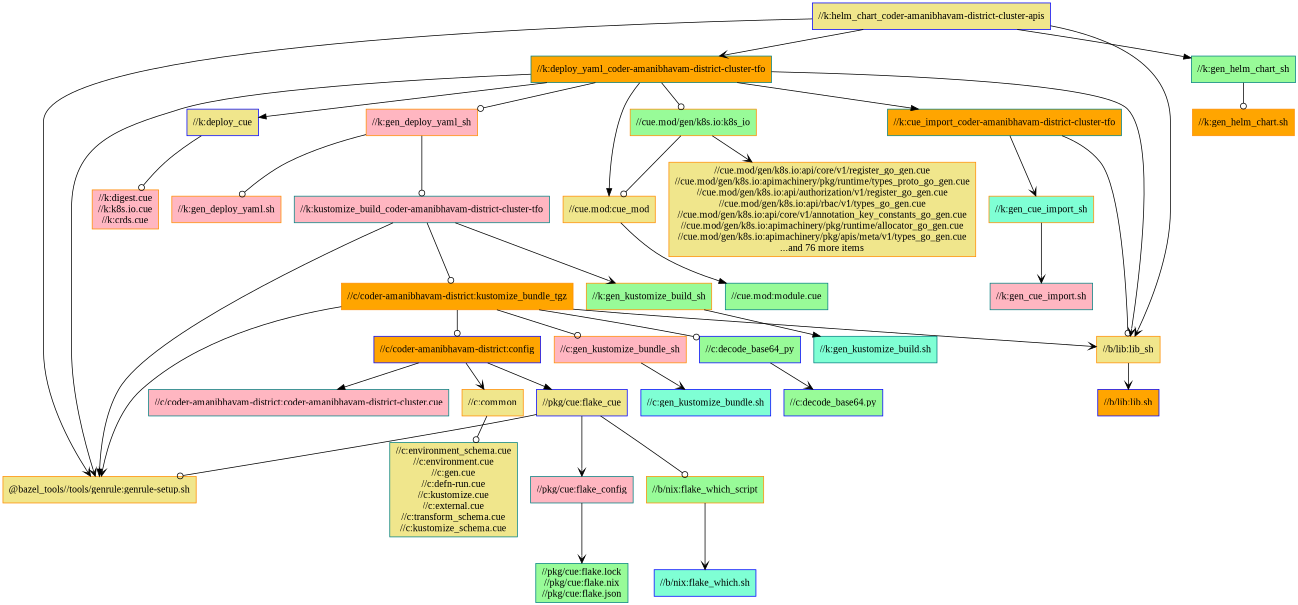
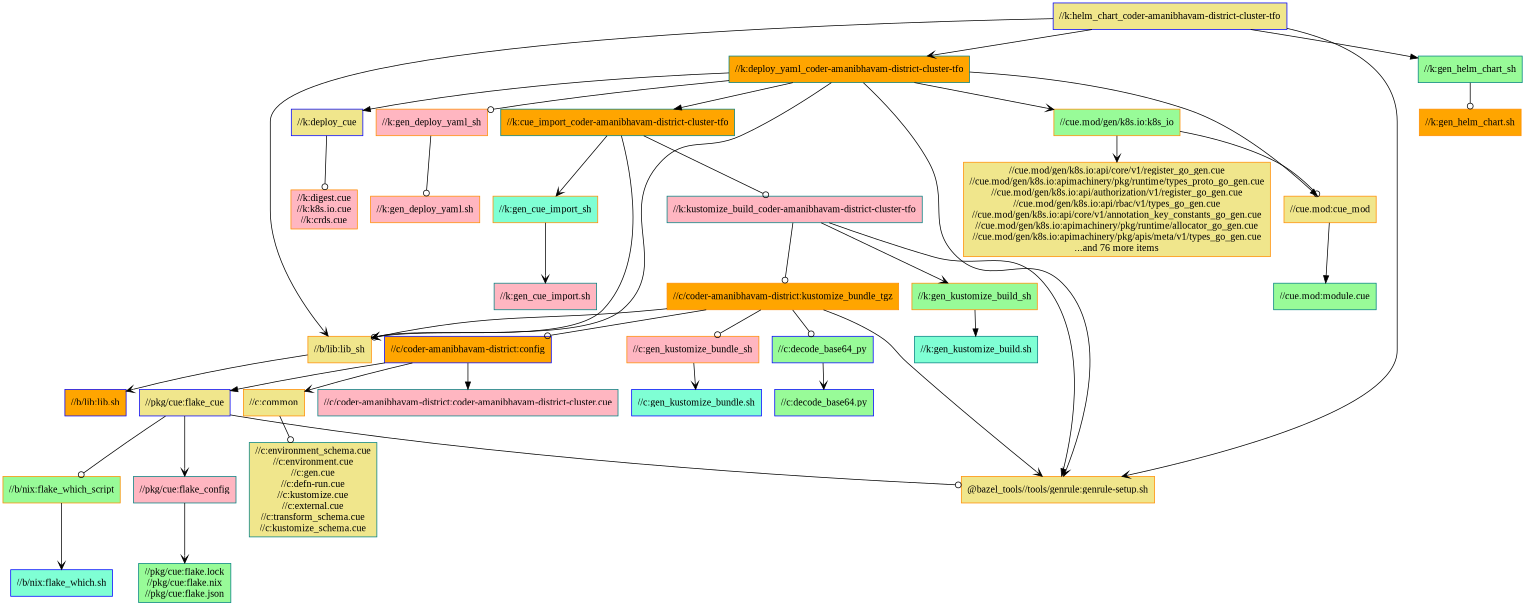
(931, 16) -> (1170, 16)
(670, 94) -> (980, 95)
(422, 163) -> (703, 165)
